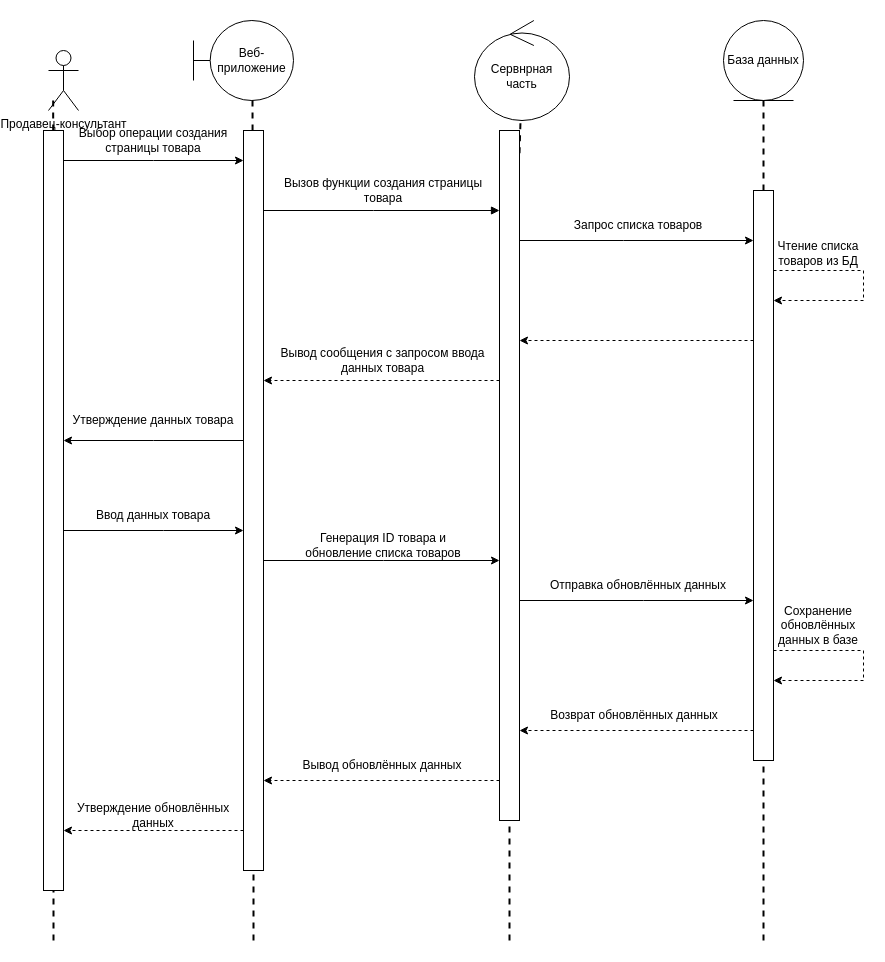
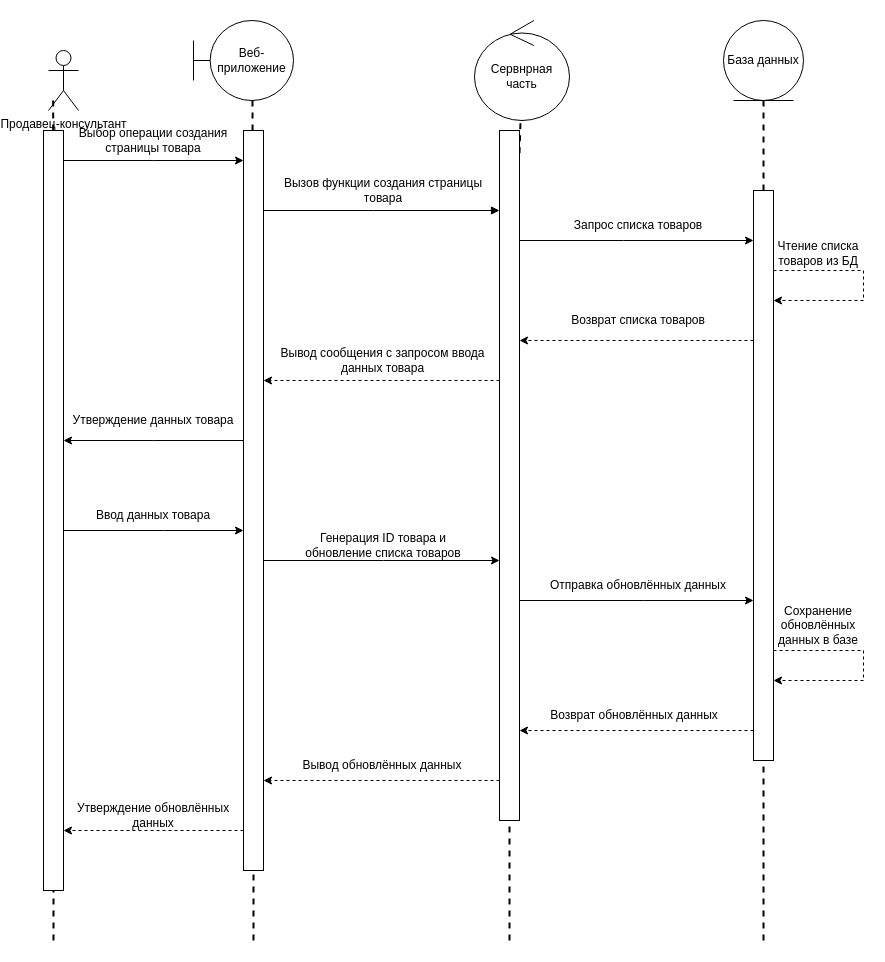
none -> (639, 321)
